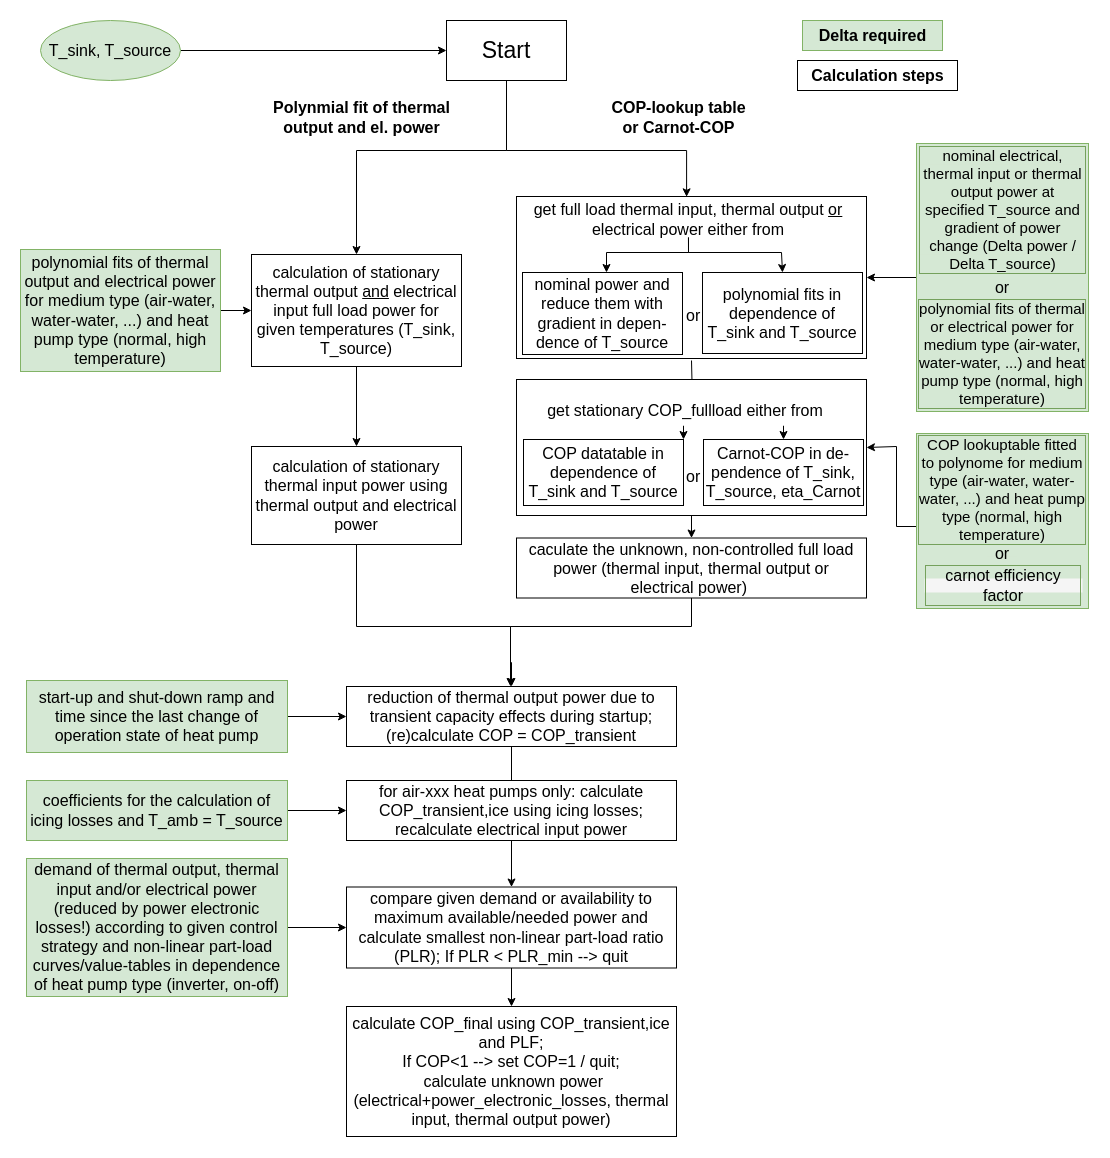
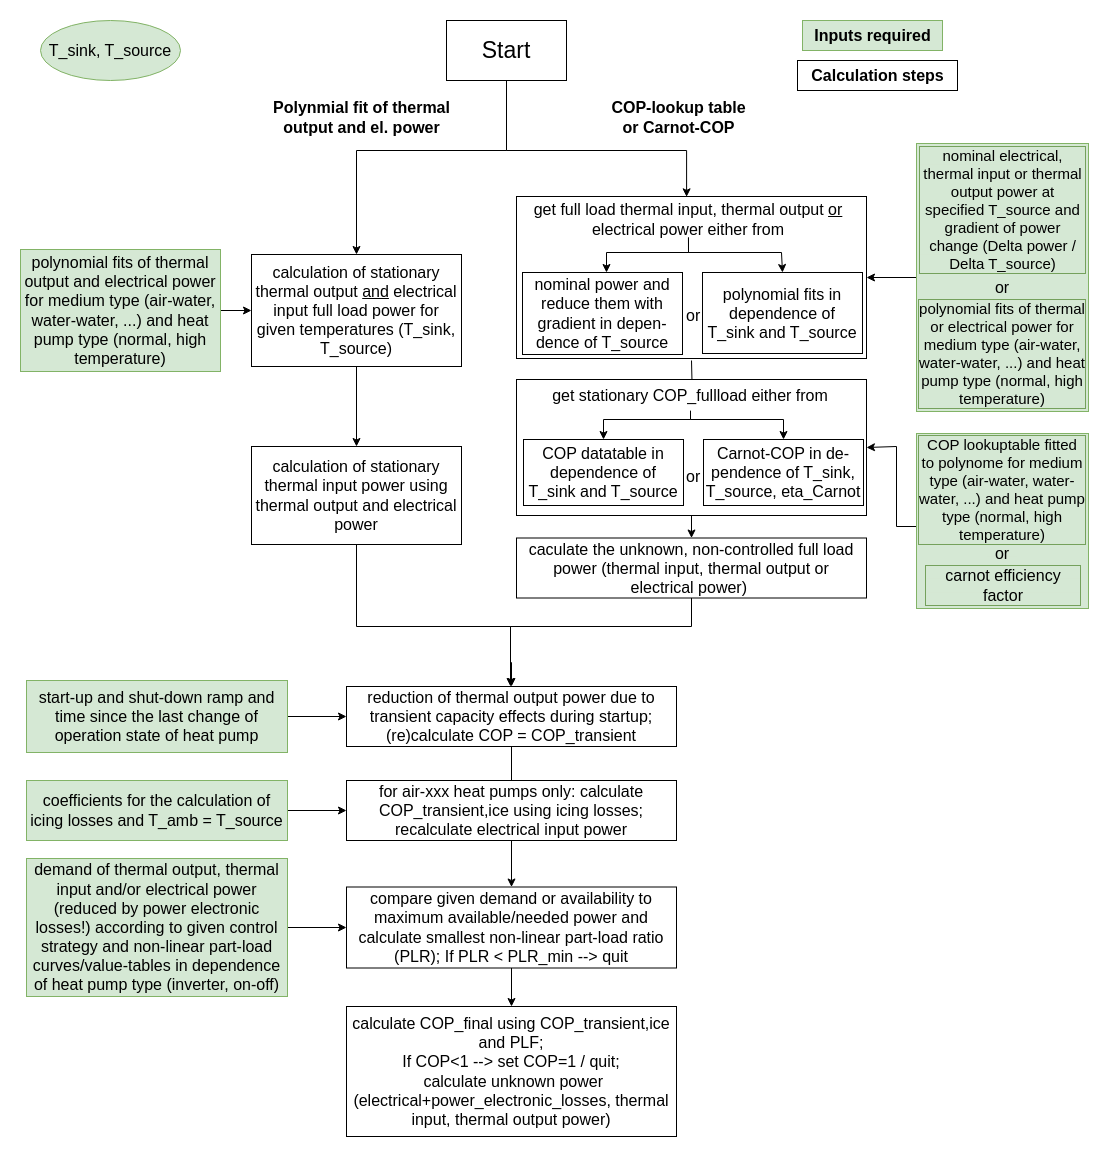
(873, 36) -> (873, 36)
(310, 51) -> none
(686, 411) -> (691, 396)
(1004, 586) -> (1004, 586)
